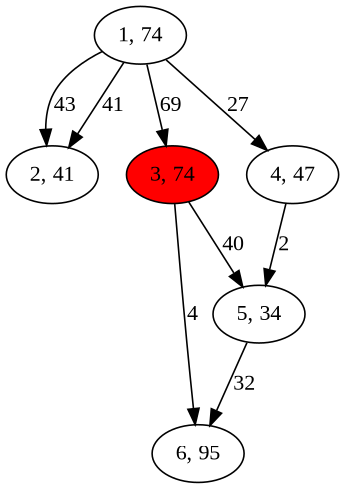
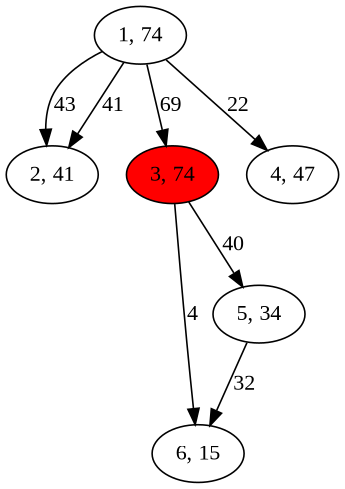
(238, 105) -> (238, 105)
(278, 237) -> none
(198, 454) -> (198, 454)
